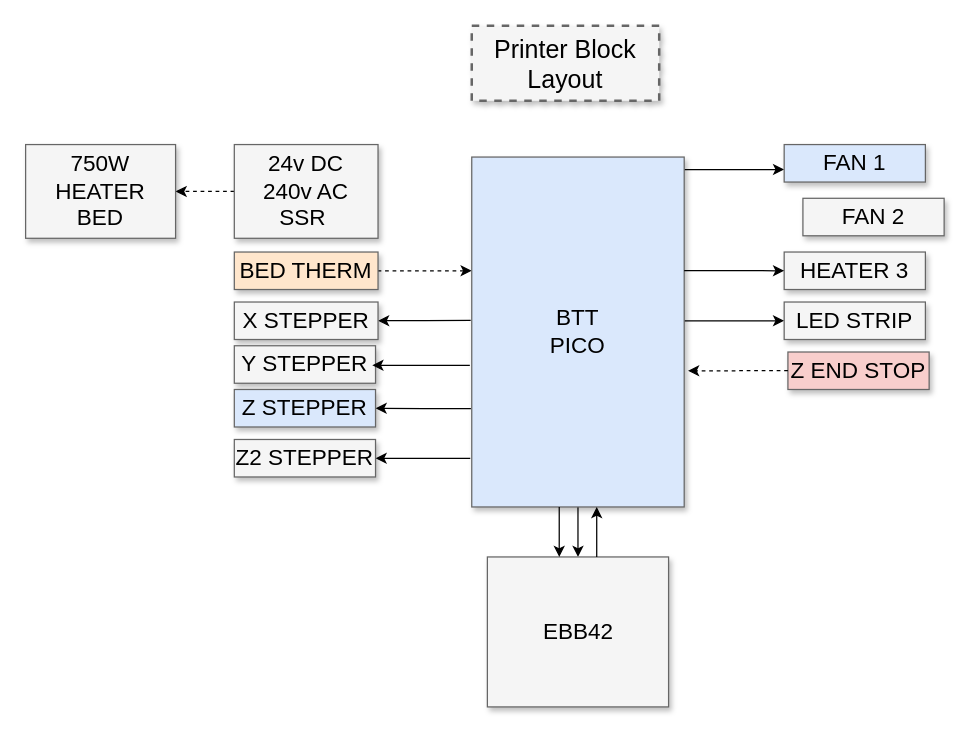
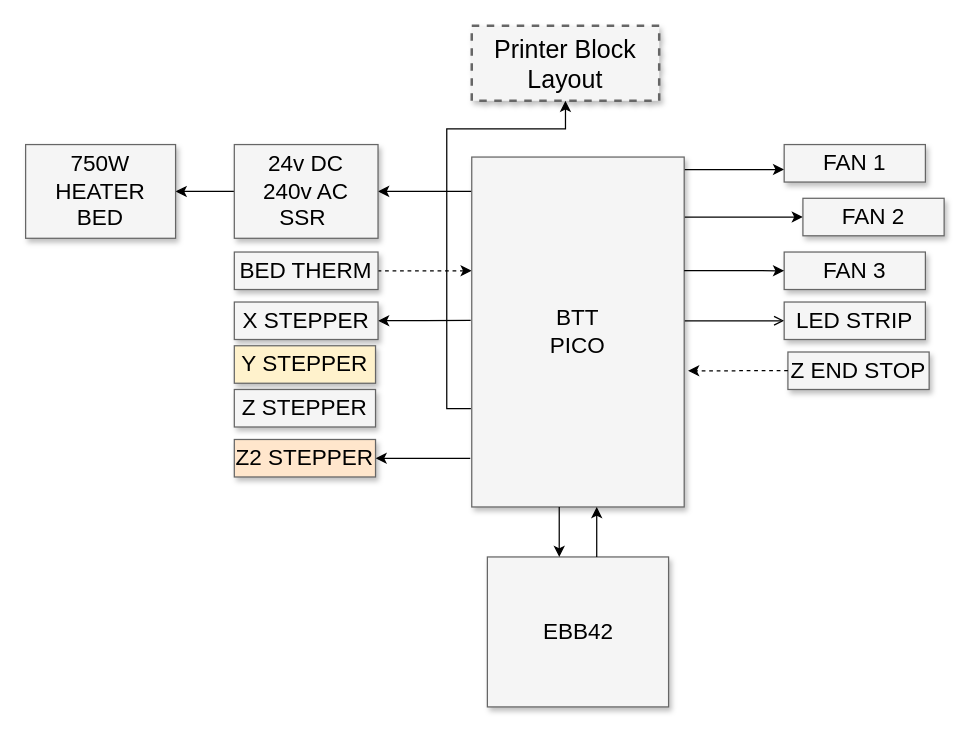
(855, 163) -> (855, 163)
(208, 191) -> (208, 191)
none -> (429, 191)
(306, 271) -> (306, 271)
(855, 271) -> (855, 271)
(774, 321) -> (776, 321)
(578, 332) -> (578, 332)
(305, 364) -> (305, 364)
(426, 365) -> none
(859, 371) -> (859, 371)
(305, 408) -> (305, 408)
(416, 408) -> (447, 200)
(305, 458) -> (305, 458)
(578, 528) -> (740, 217)
